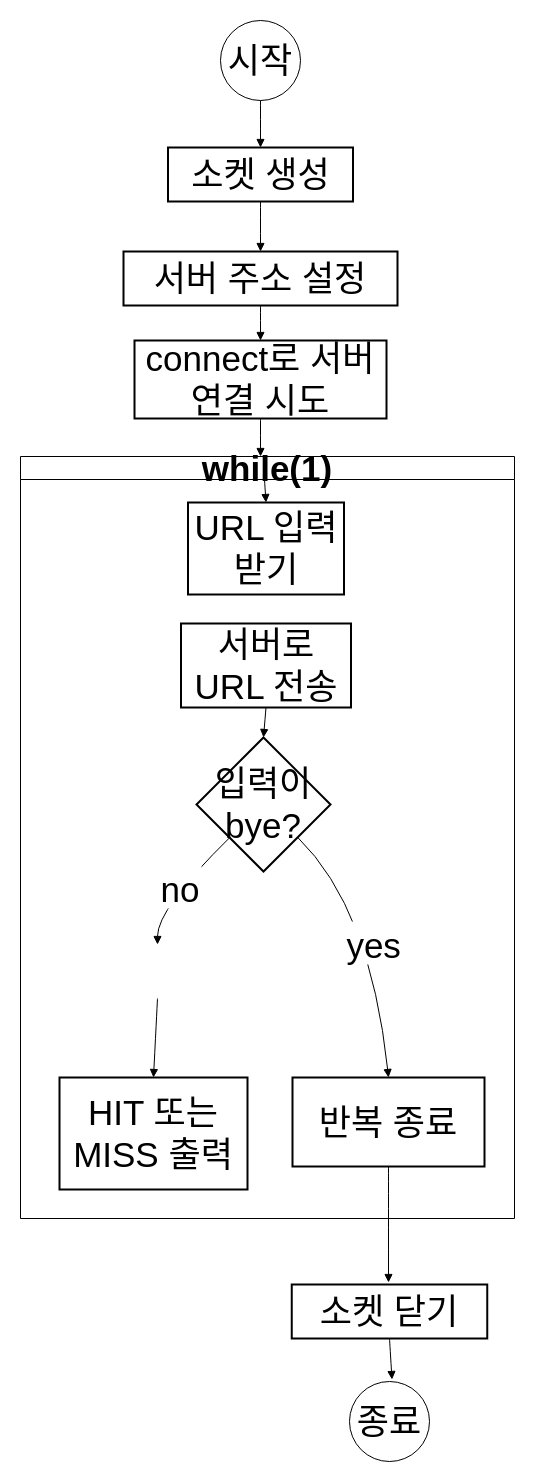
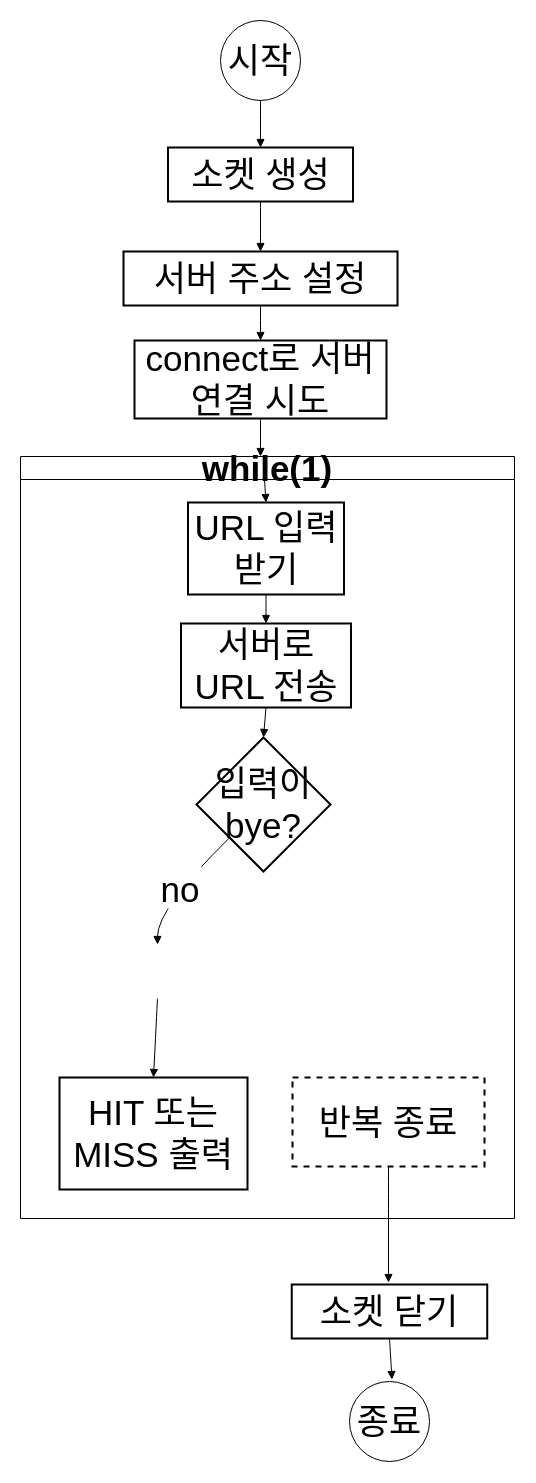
none -> (266, 605)
(377, 1002) -> none
(389, 1122) -> (389, 1122)
